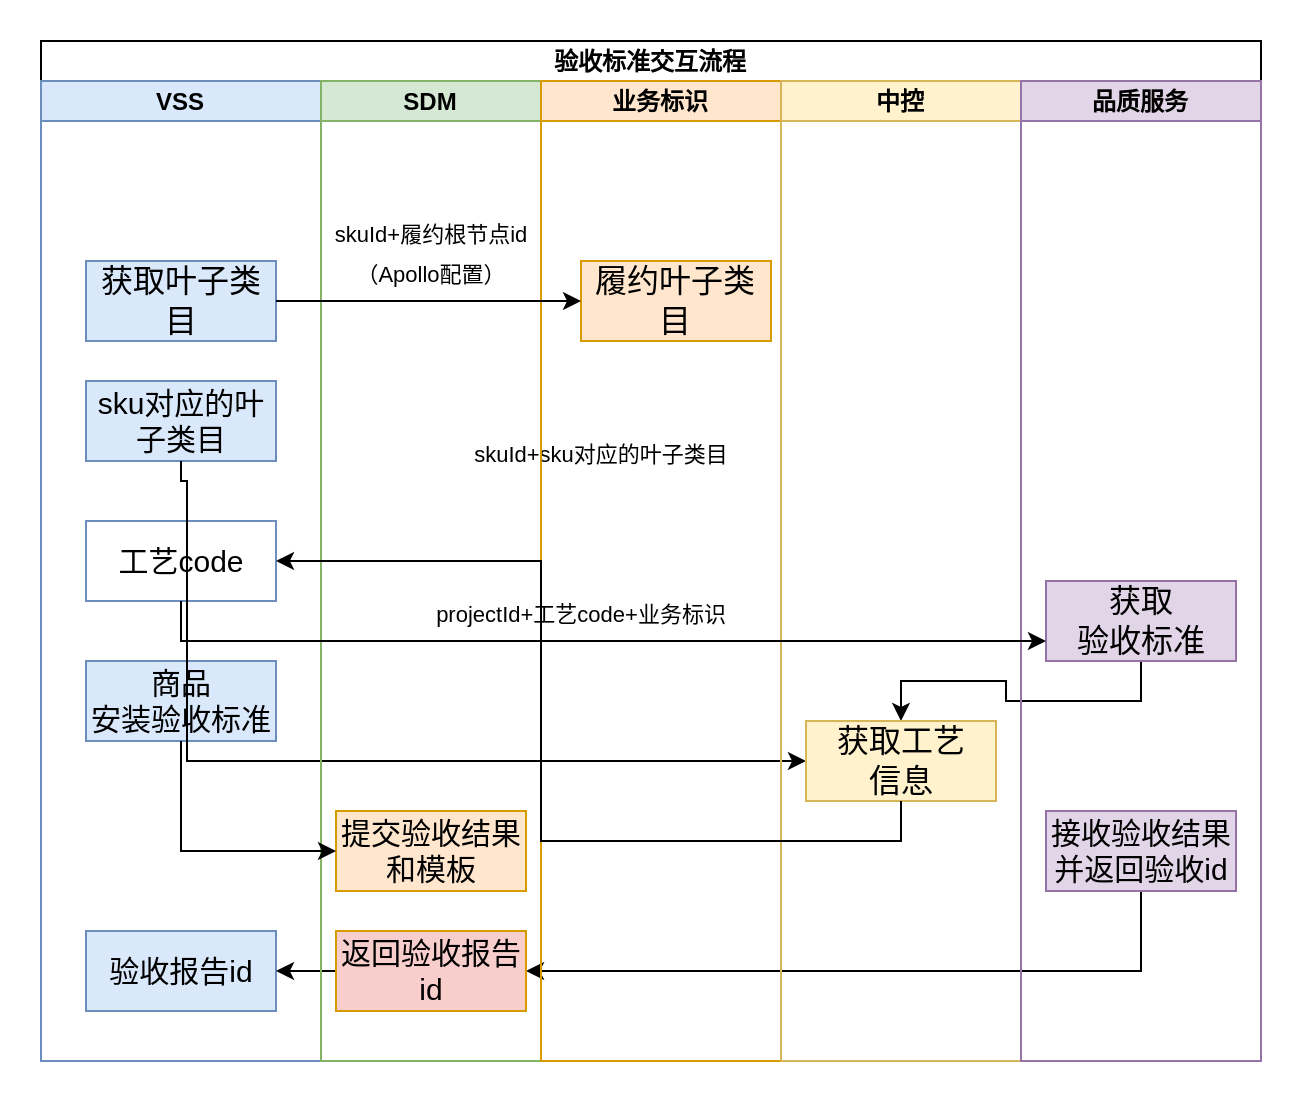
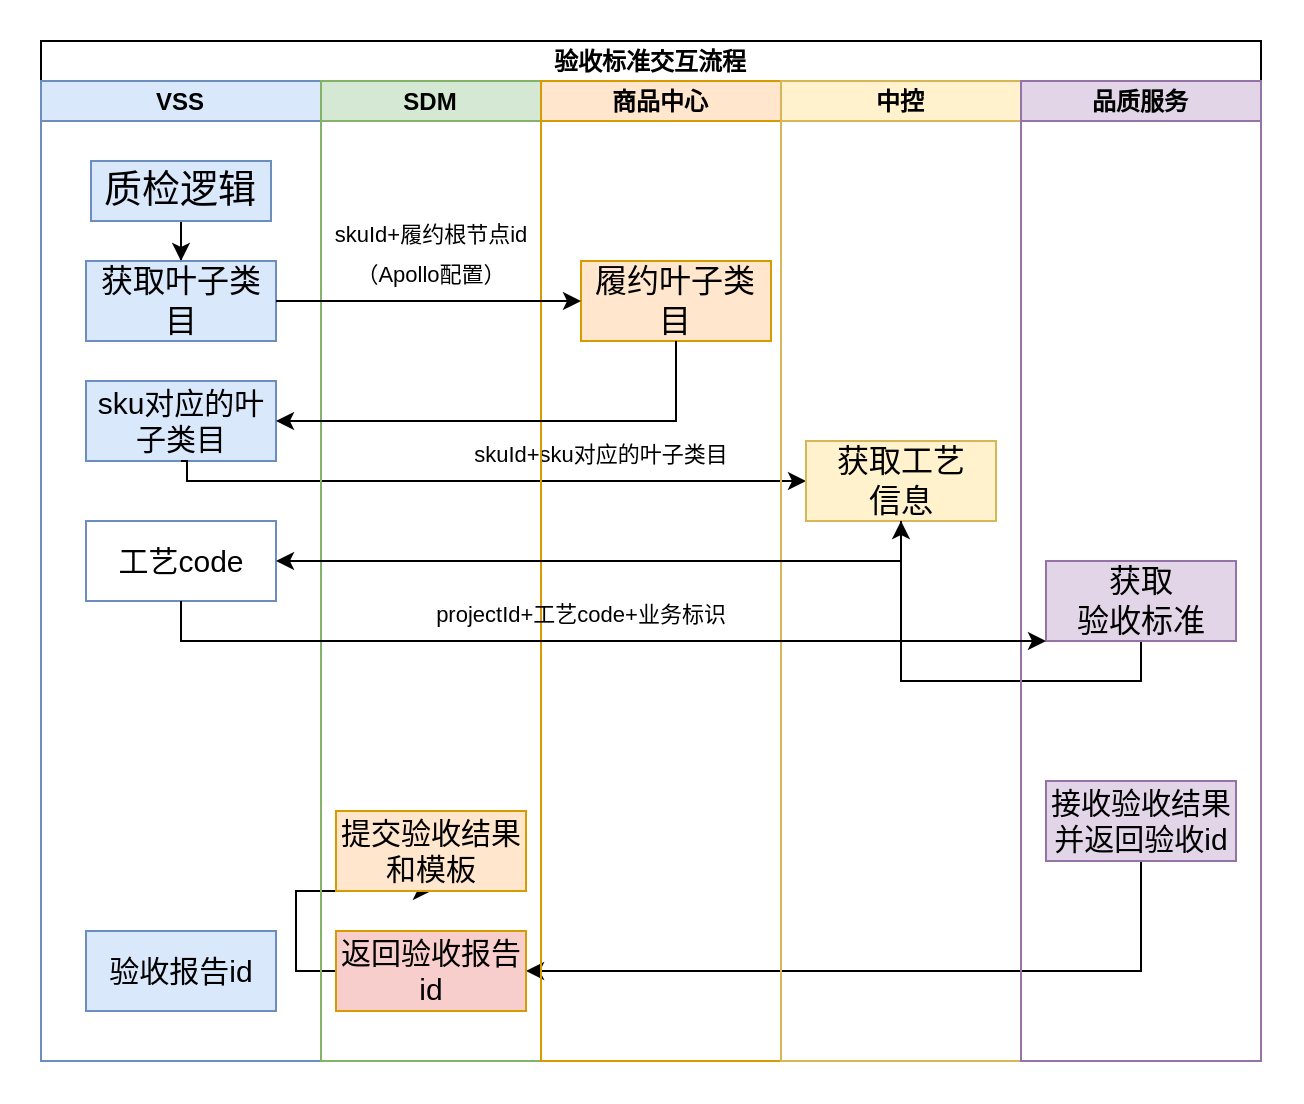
(660, 102) -> (660, 102)
none -> (181, 191)
none -> (181, 248)
none -> (431, 421)
(1141, 621) -> (1141, 601)
(181, 701) -> none
(901, 761) -> (901, 481)
(194, 851) -> none
(1141, 851) -> (1141, 821)
(294, 971) -> (296, 922)
